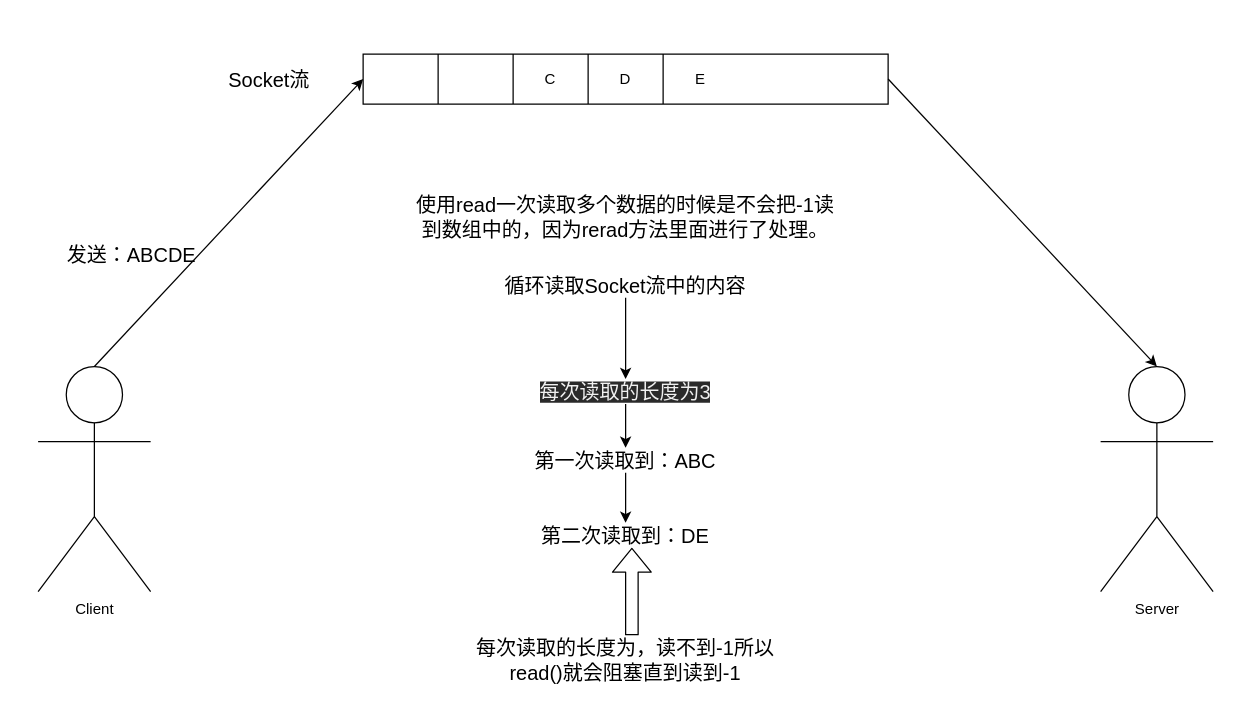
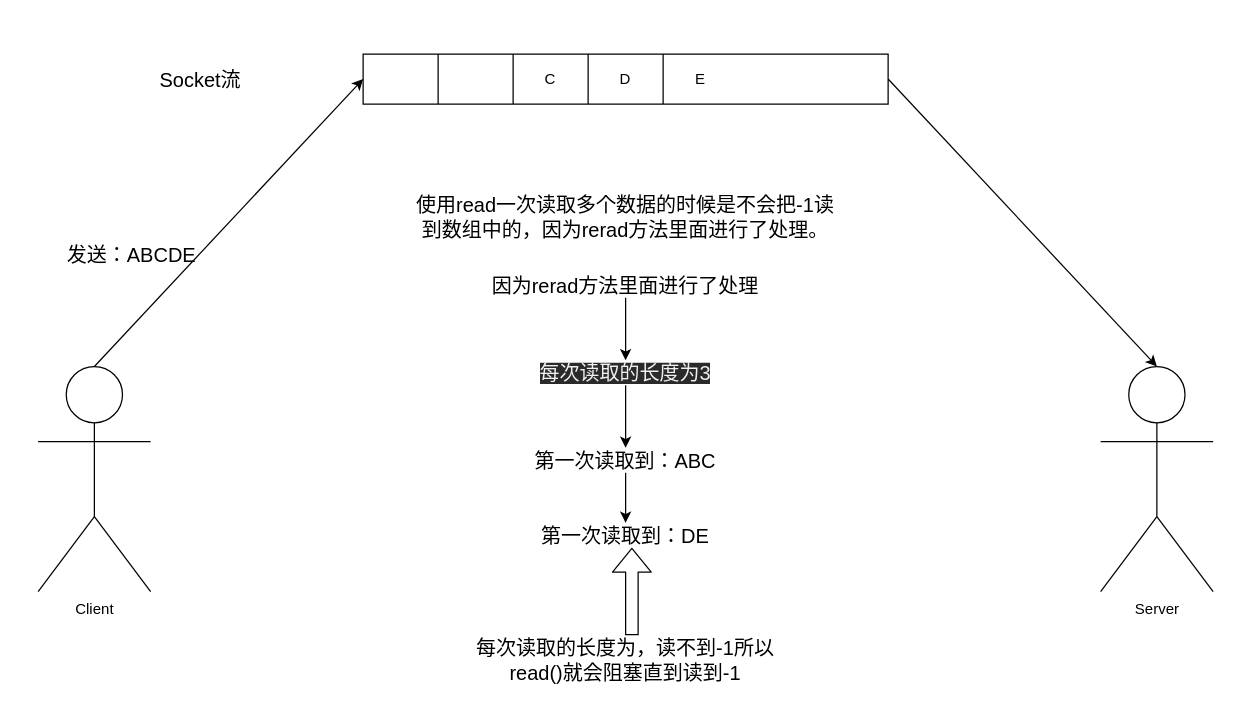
(269, 79) -> (201, 79)
(626, 286) -> (626, 286)
(626, 391) -> (626, 373)
(626, 536) -> (626, 536)
